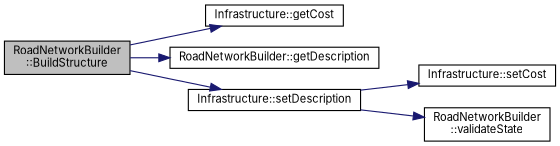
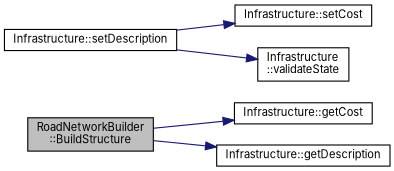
(274, 58) -> (303, 156)
(170, 79) -> none
(487, 124) -> (303, 64)
